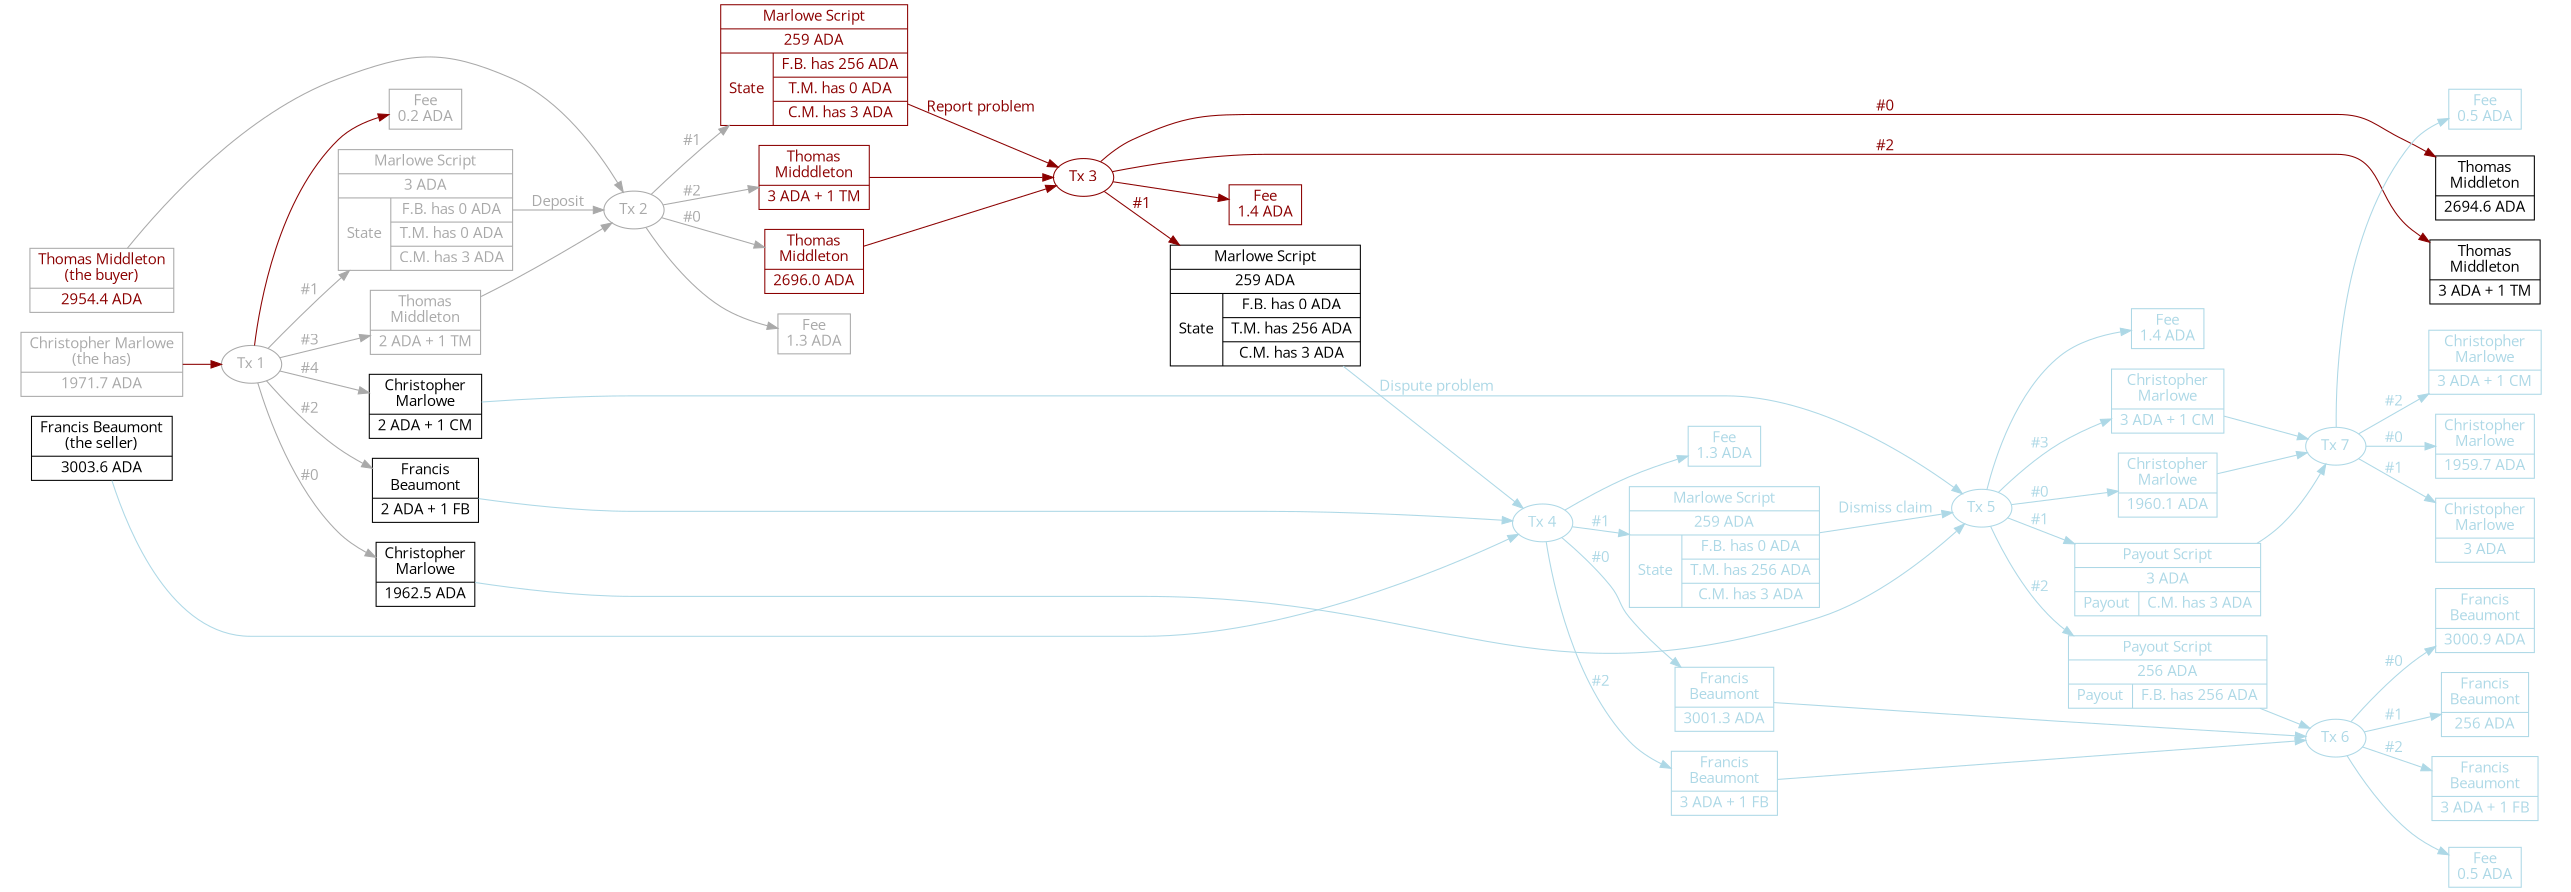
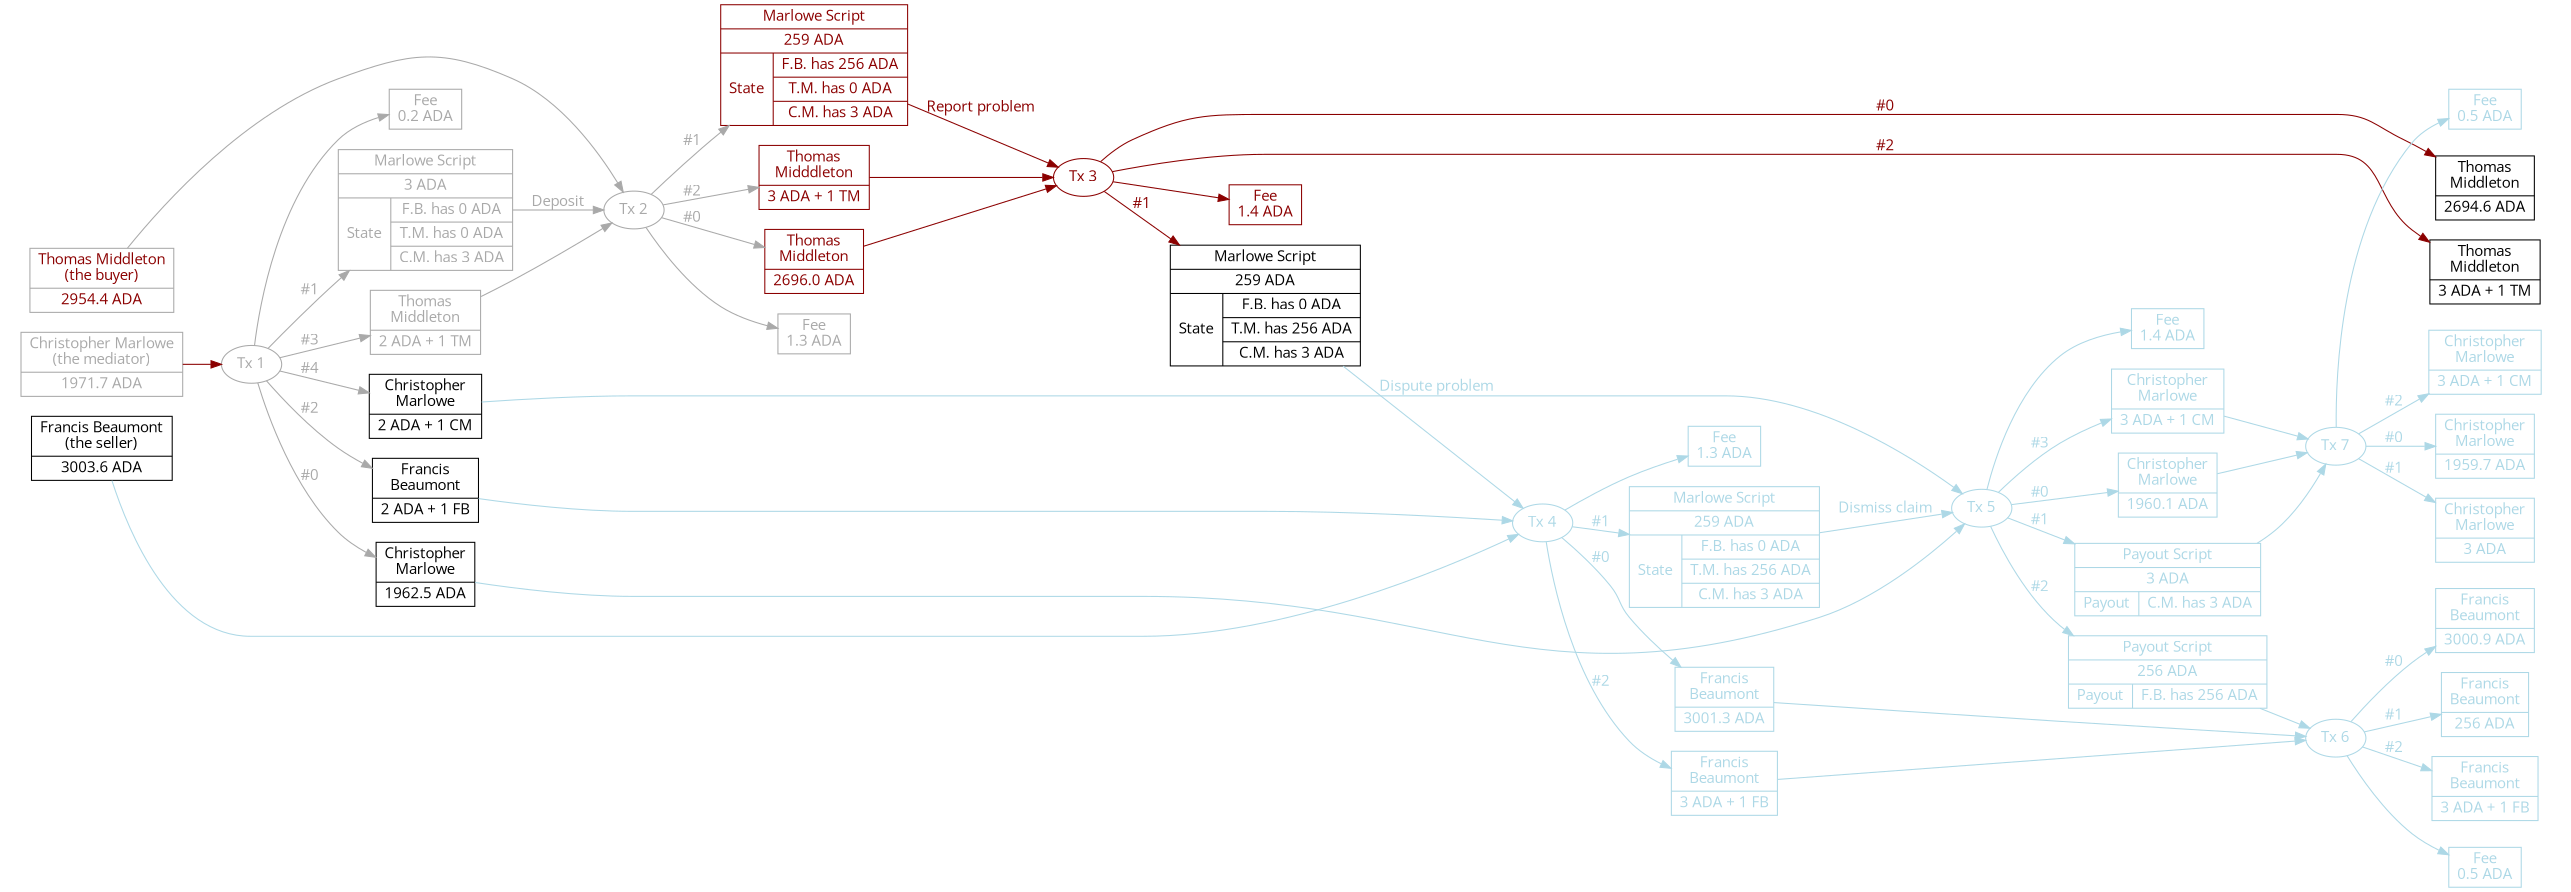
(289, 214) -> (289, 214)
(102, 360) -> (102, 360)
